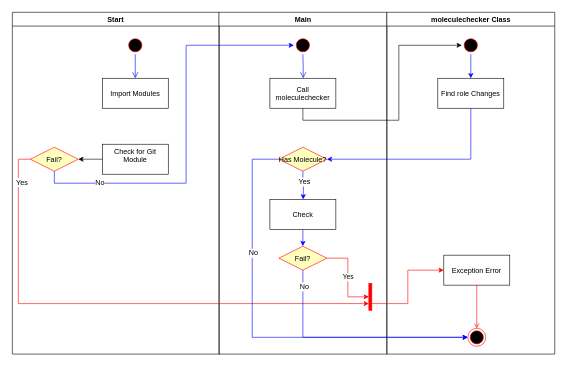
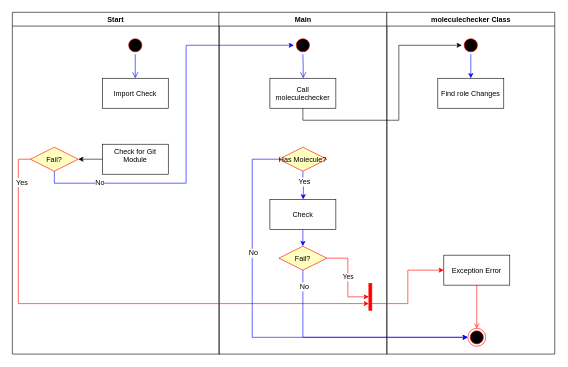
(135, 94) -> (135, 94)
(332, 159) -> none
